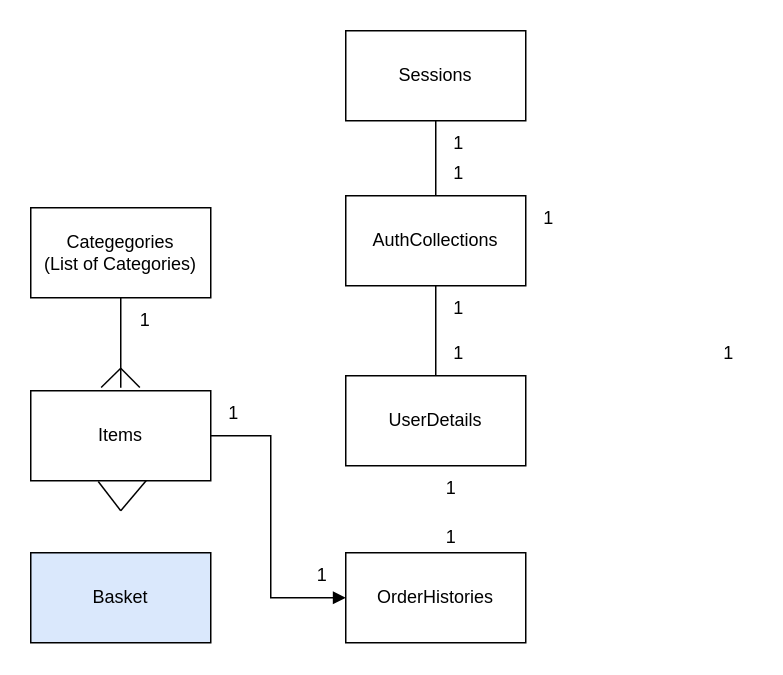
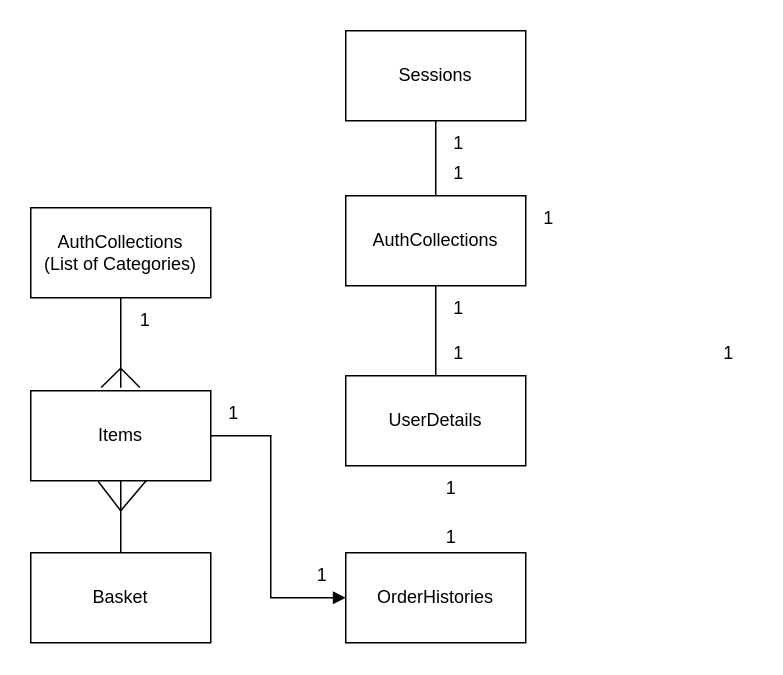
(121, 253) -> (121, 253)
none -> (121, 532)
(121, 598) -> (121, 598)
